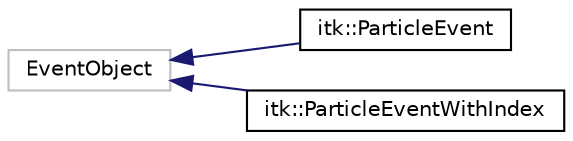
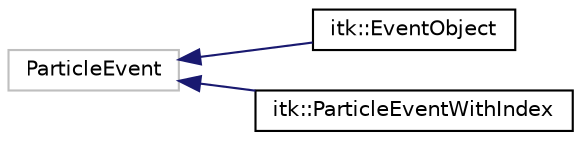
(406, 30) -> (414, 30)
(89, 70) -> (94, 70)
